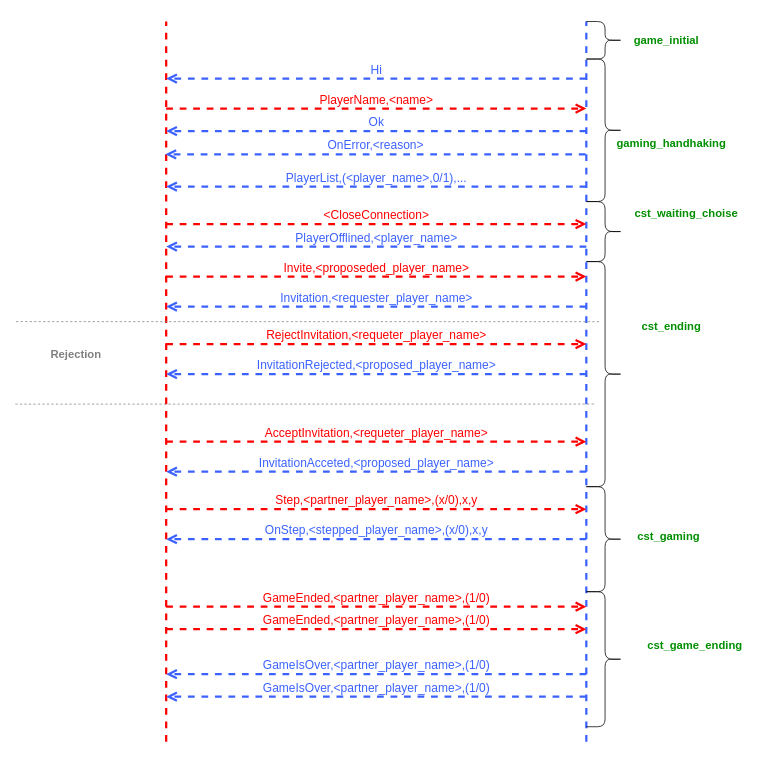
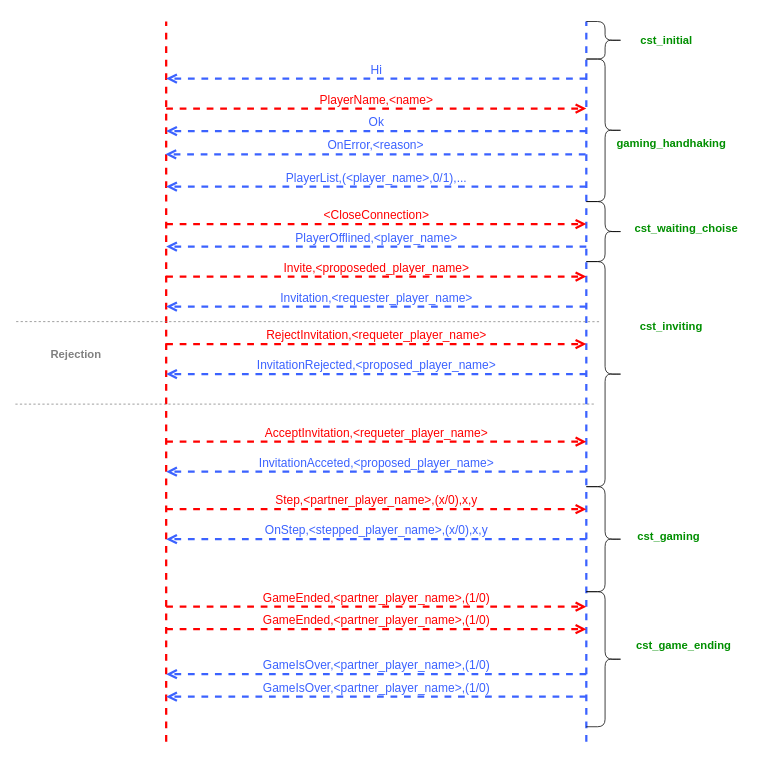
(666, 40) -> (666, 40)
(686, 213) -> (686, 228)
(671, 326) -> (671, 326)
(695, 644) -> (684, 644)
